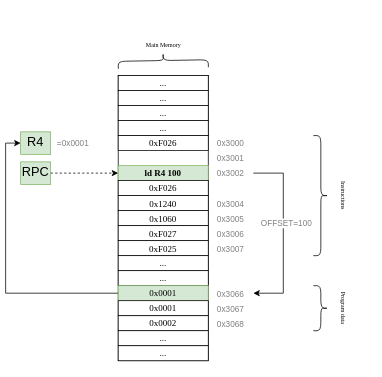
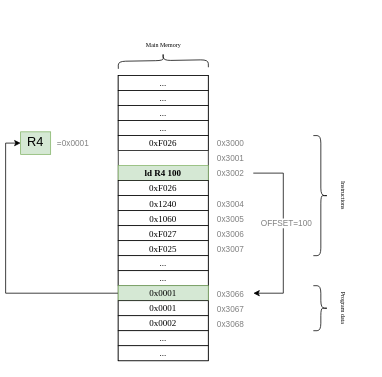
(36, 173) -> none
(111, 173) -> none
